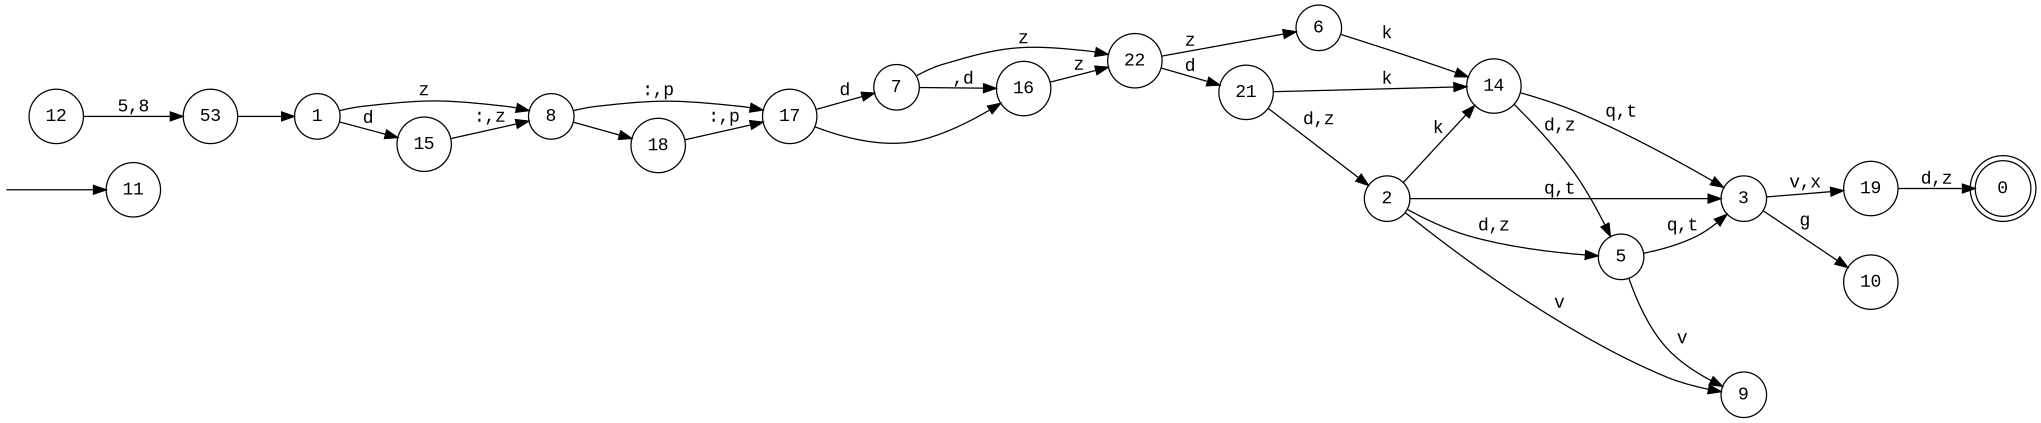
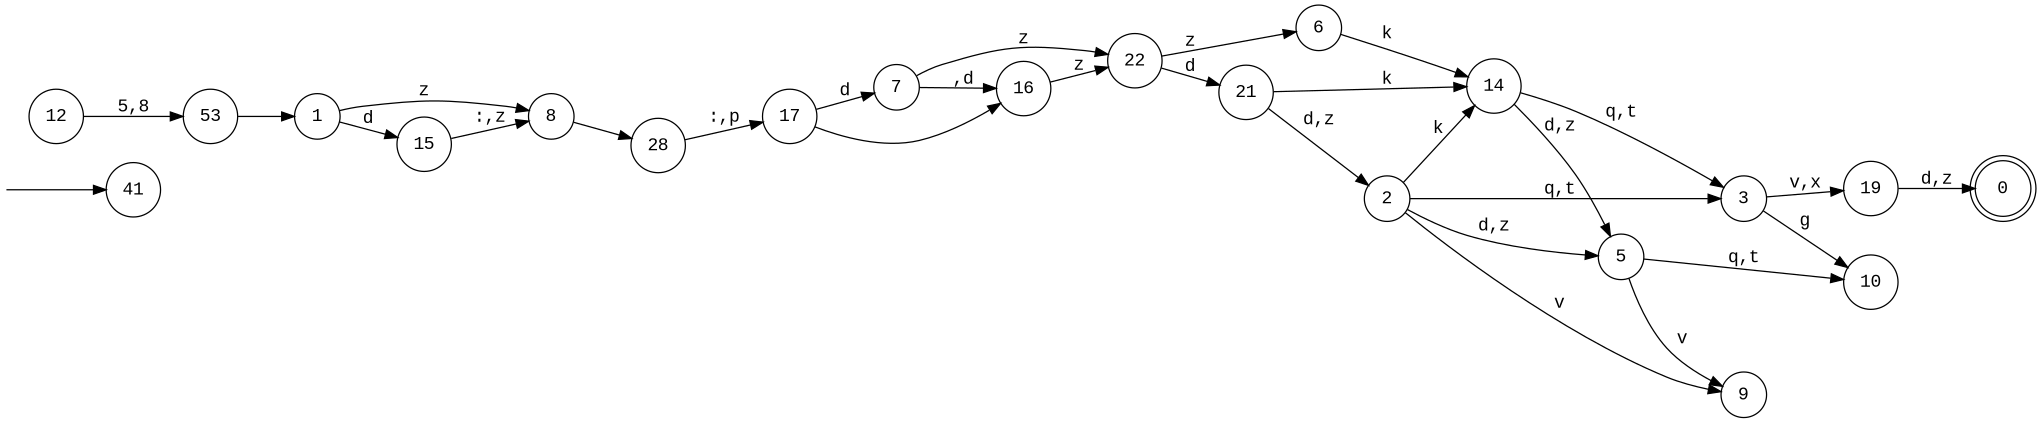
(662, 101) -> none
(658, 146) -> (658, 146)
(133, 190) -> (133, 190)
(1682, 242) -> (1737, 269)
